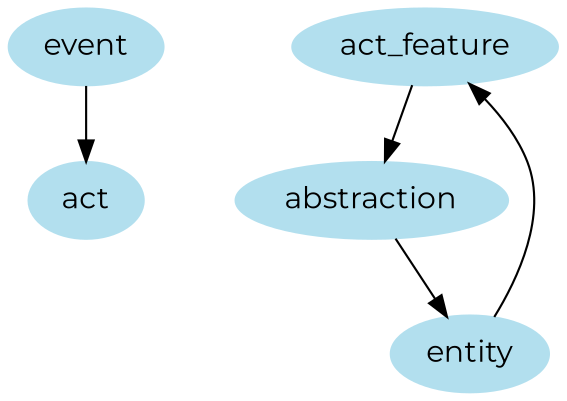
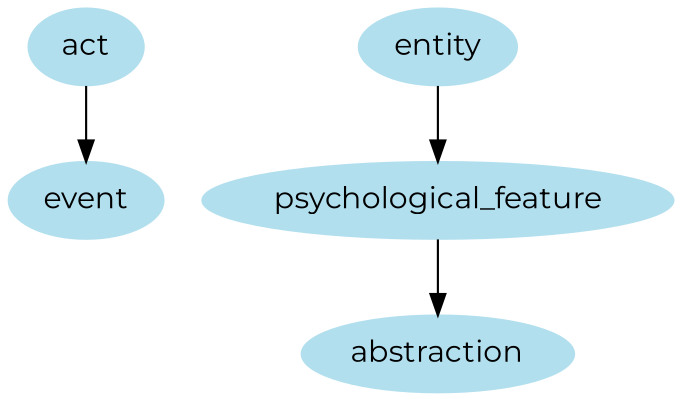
(425, 47) -> (438, 200)
(86, 113) -> (86, 113)
(415, 269) -> none
